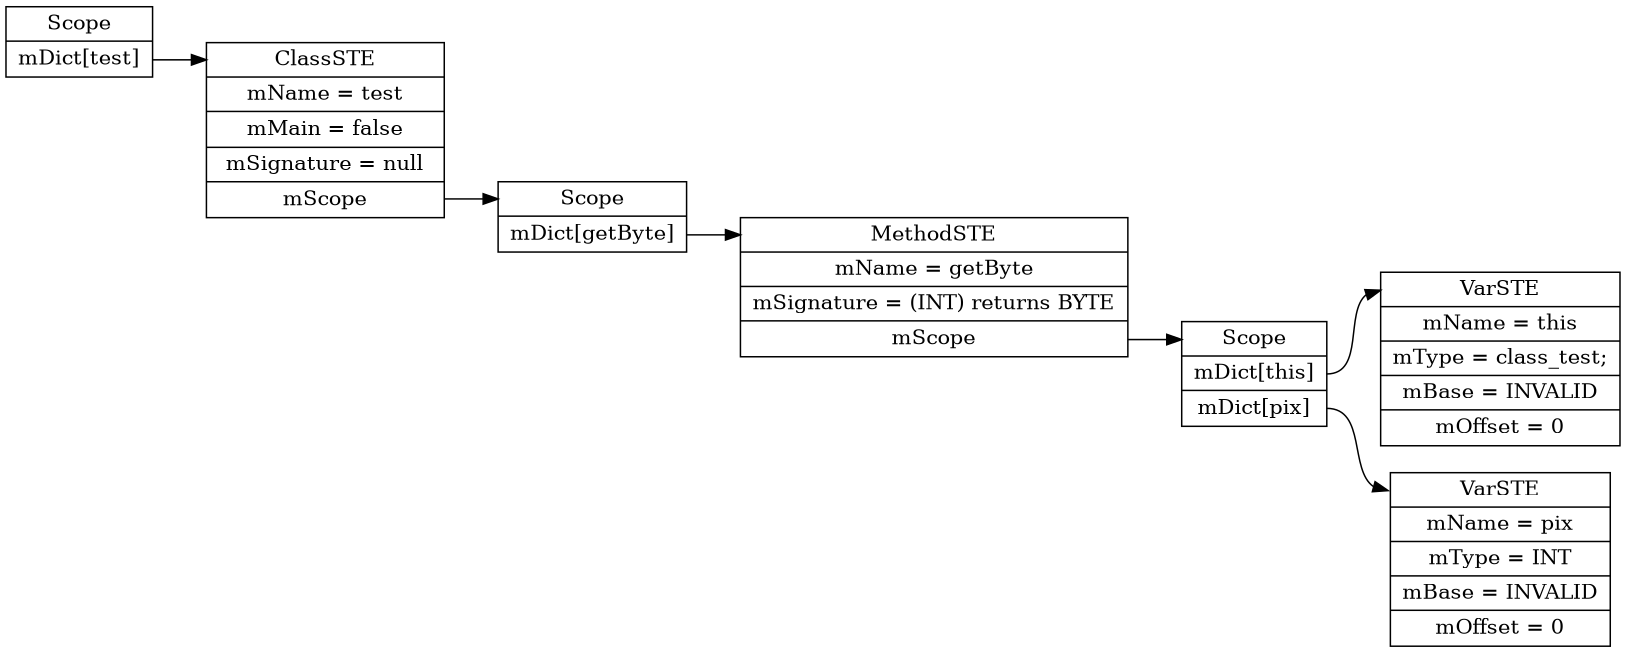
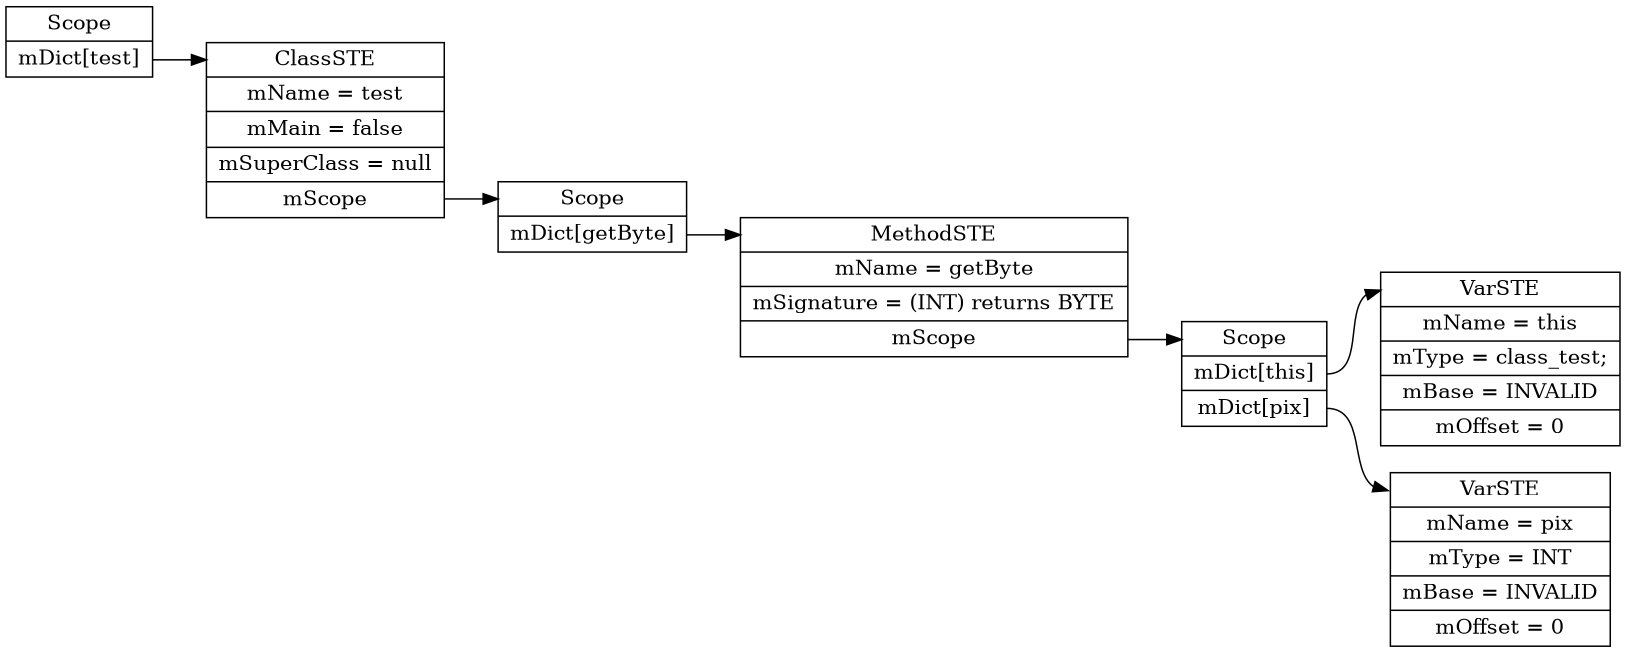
(325, 164) -> (325, 164)
